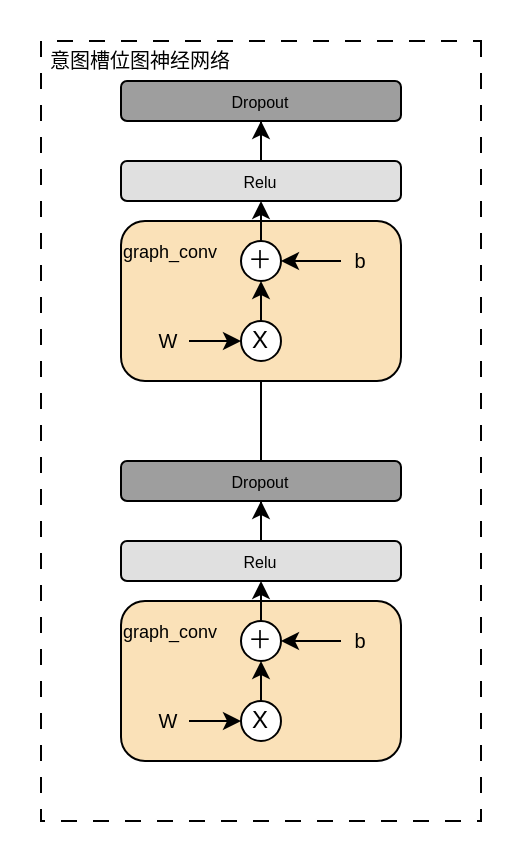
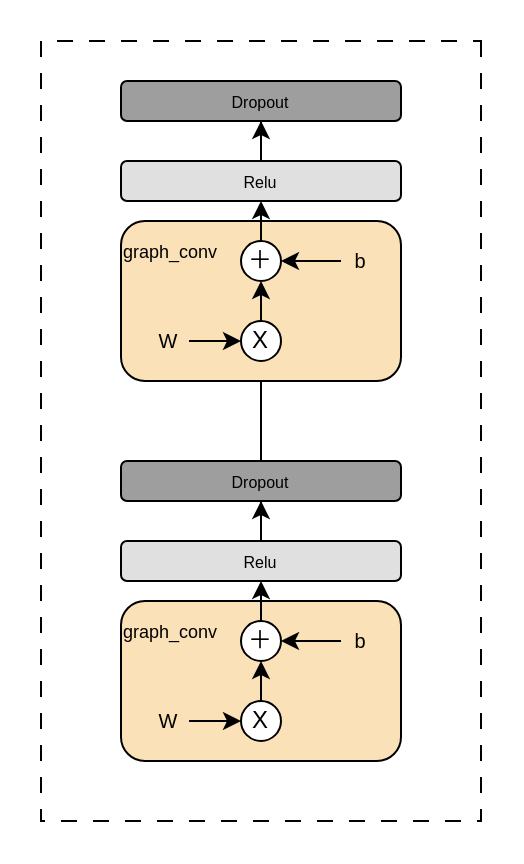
(141, 61) -> none
